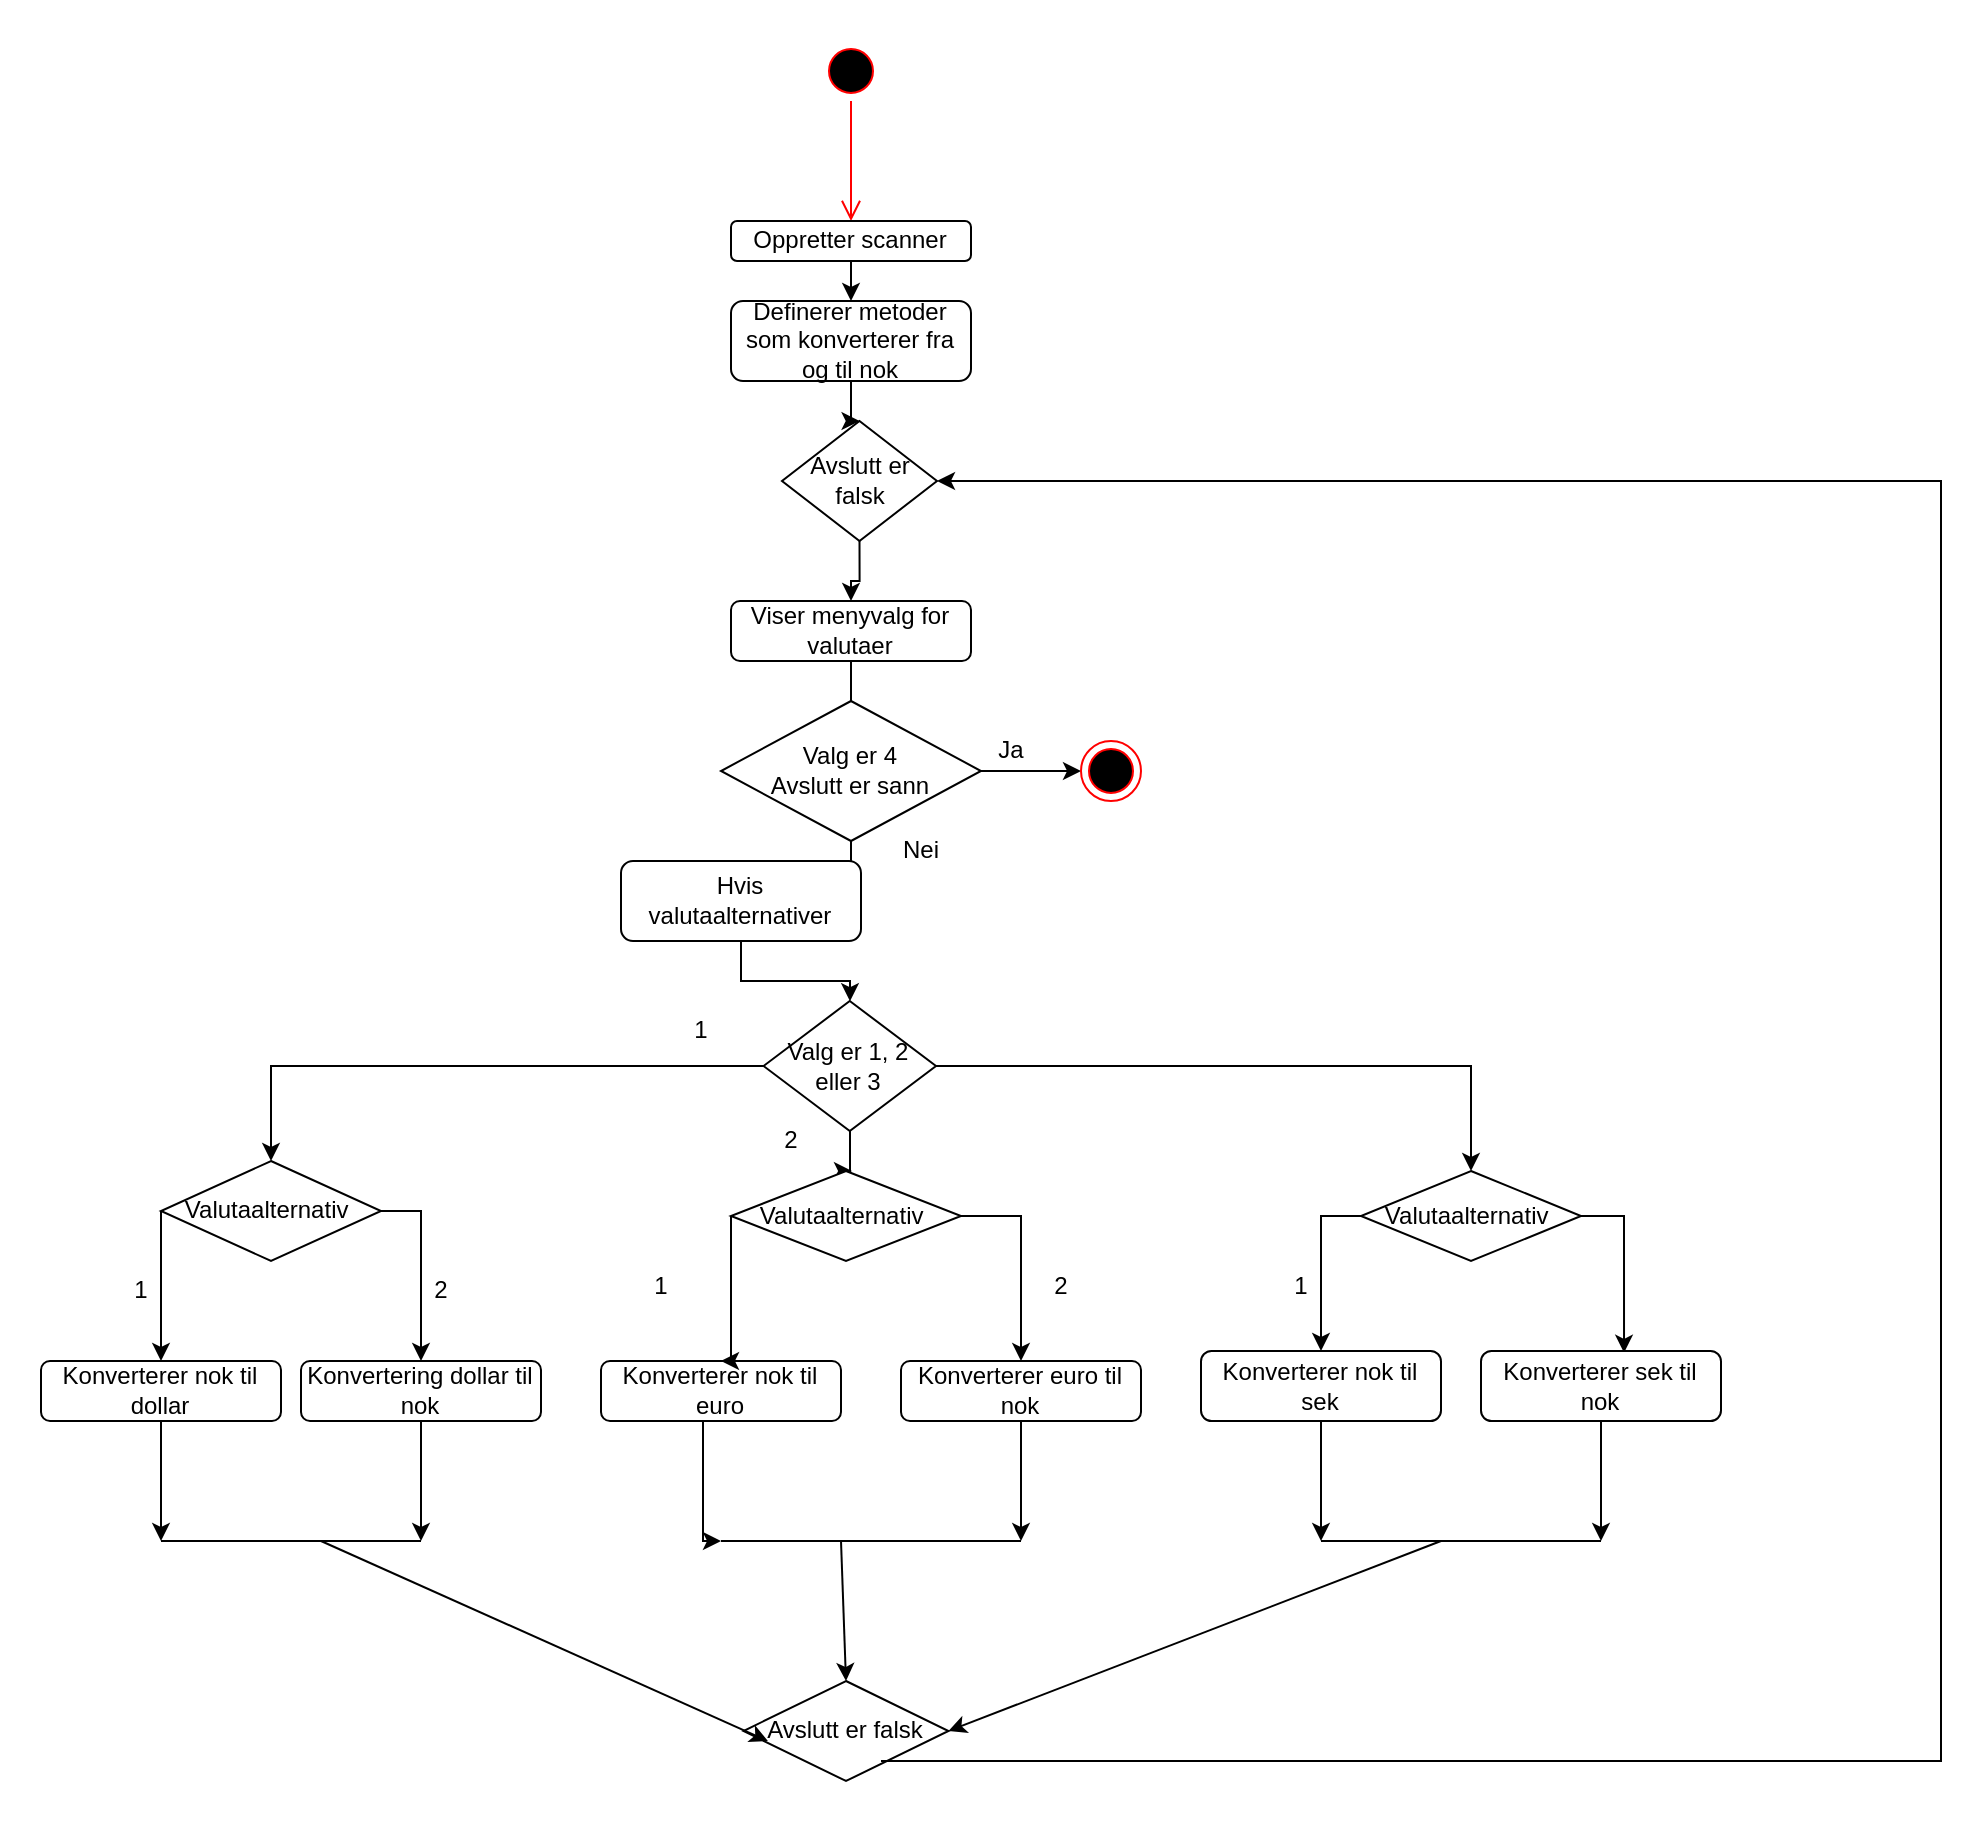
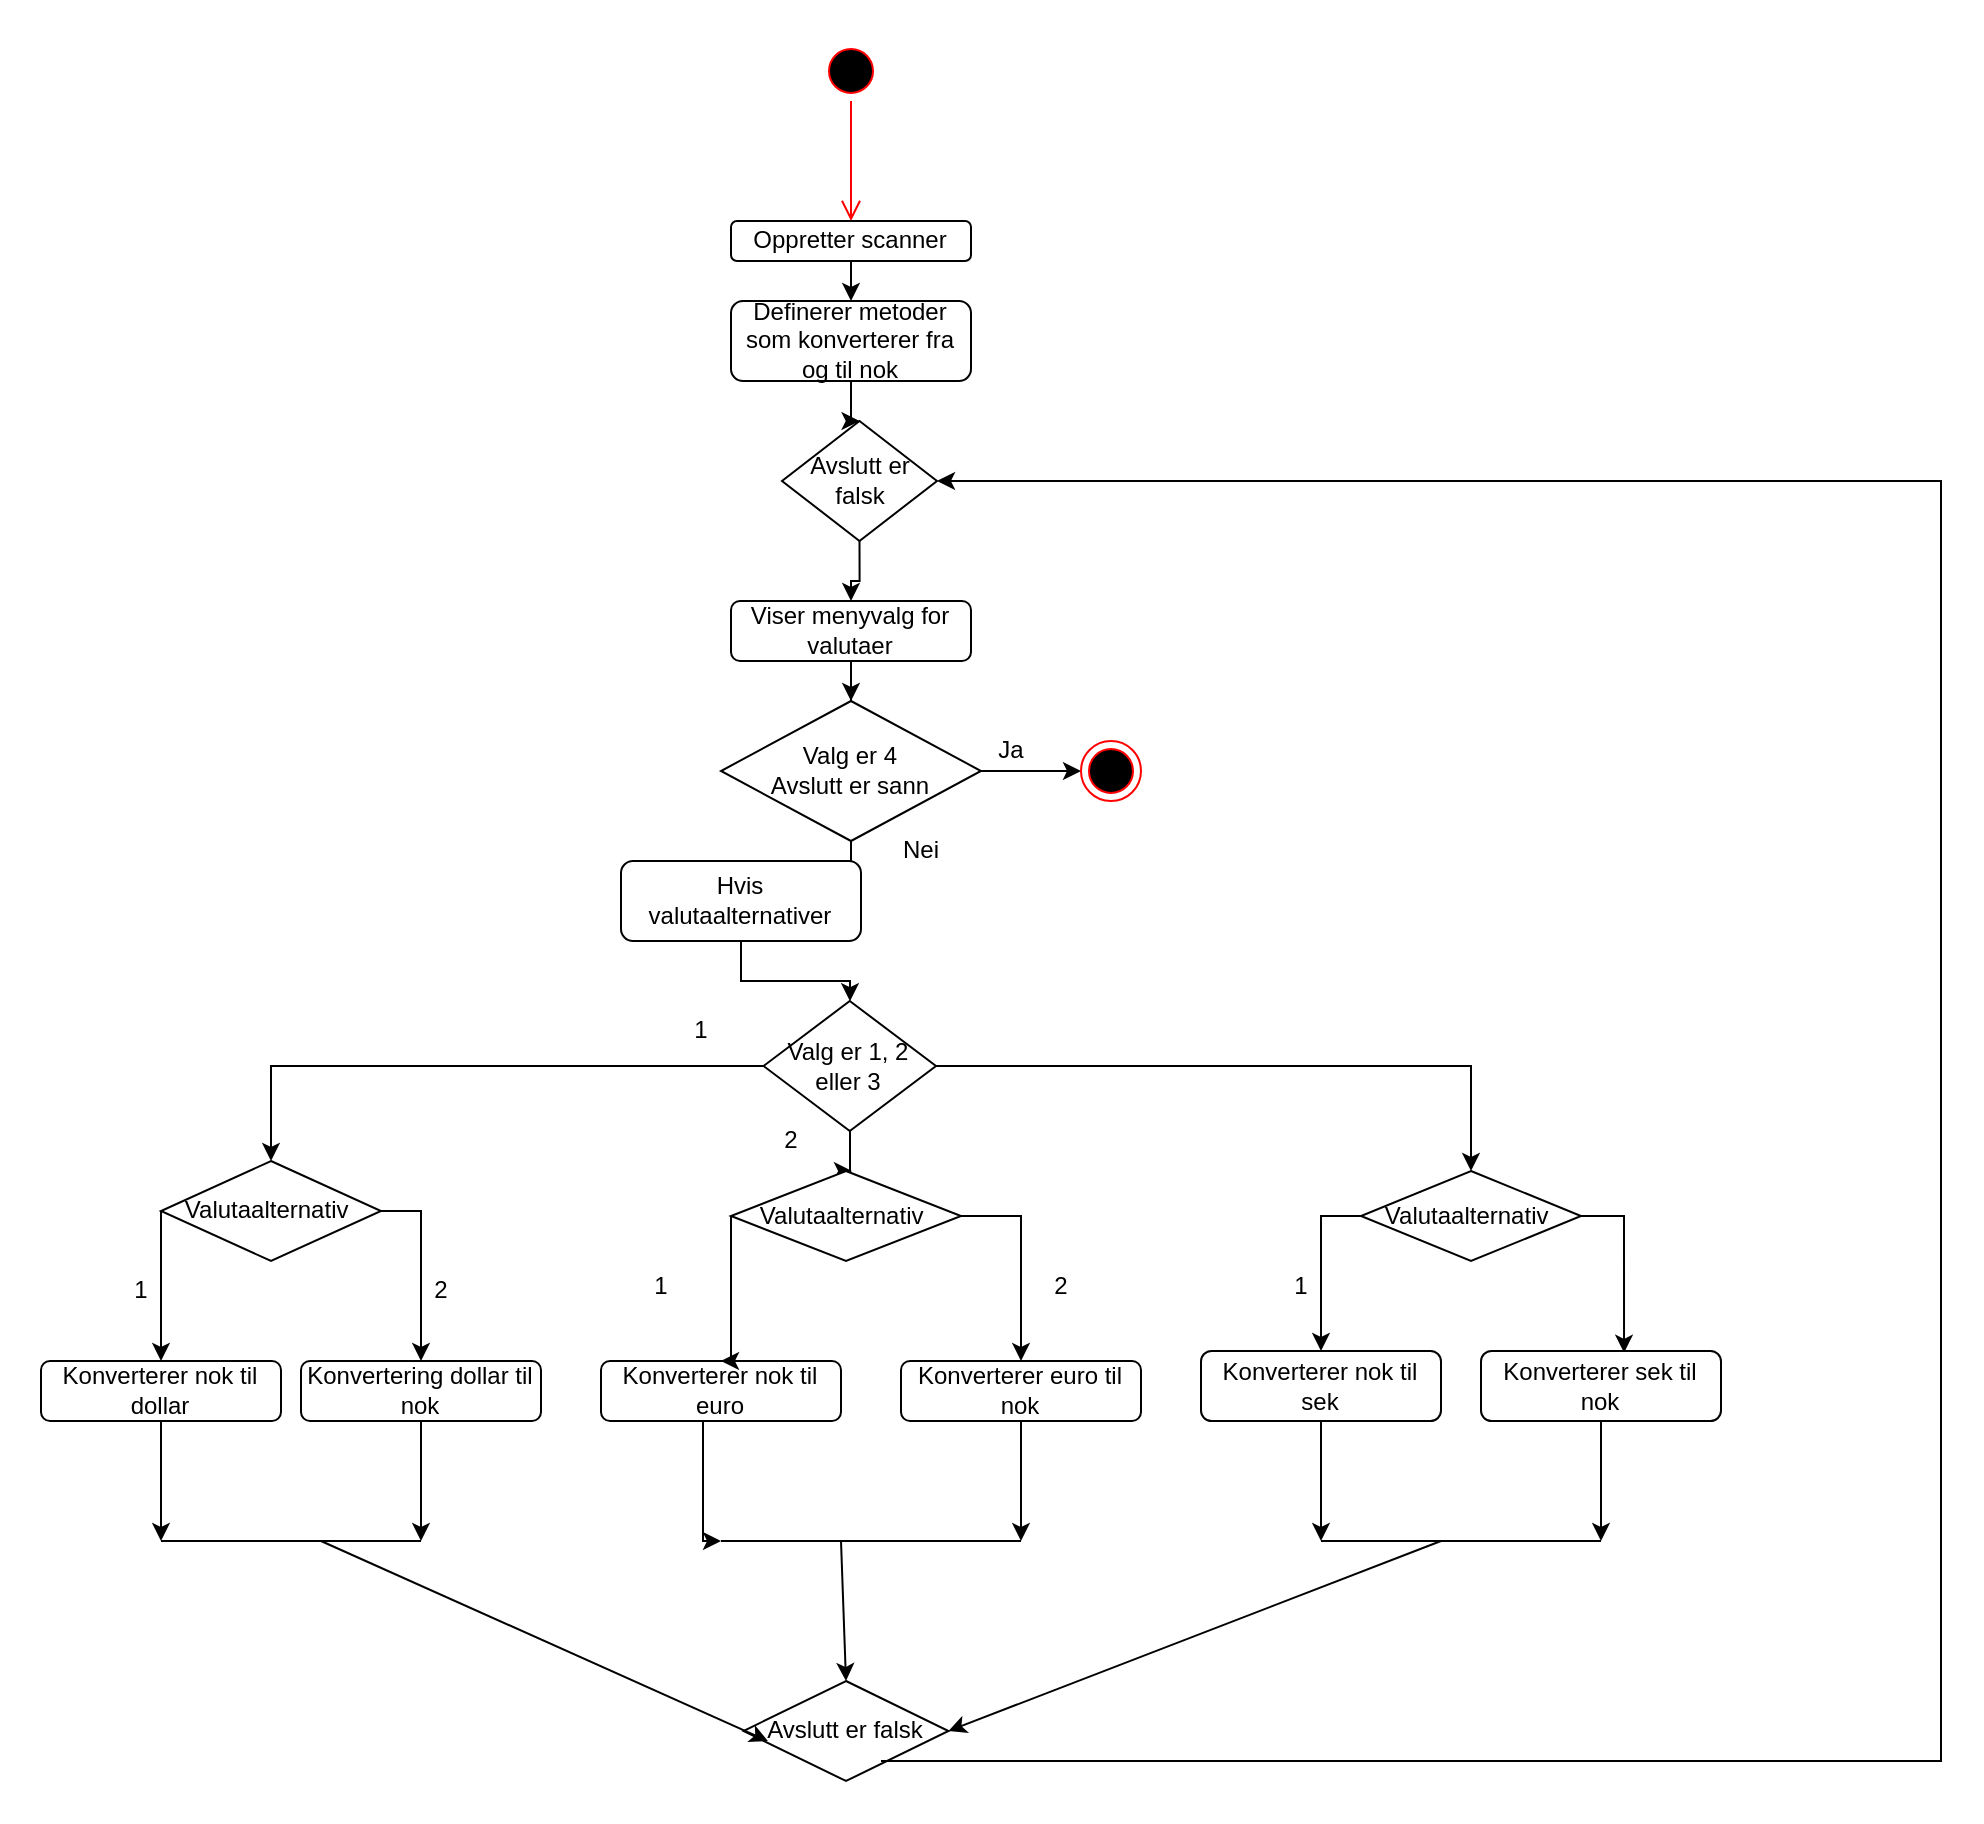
(851, 691) -> (851, 686)
